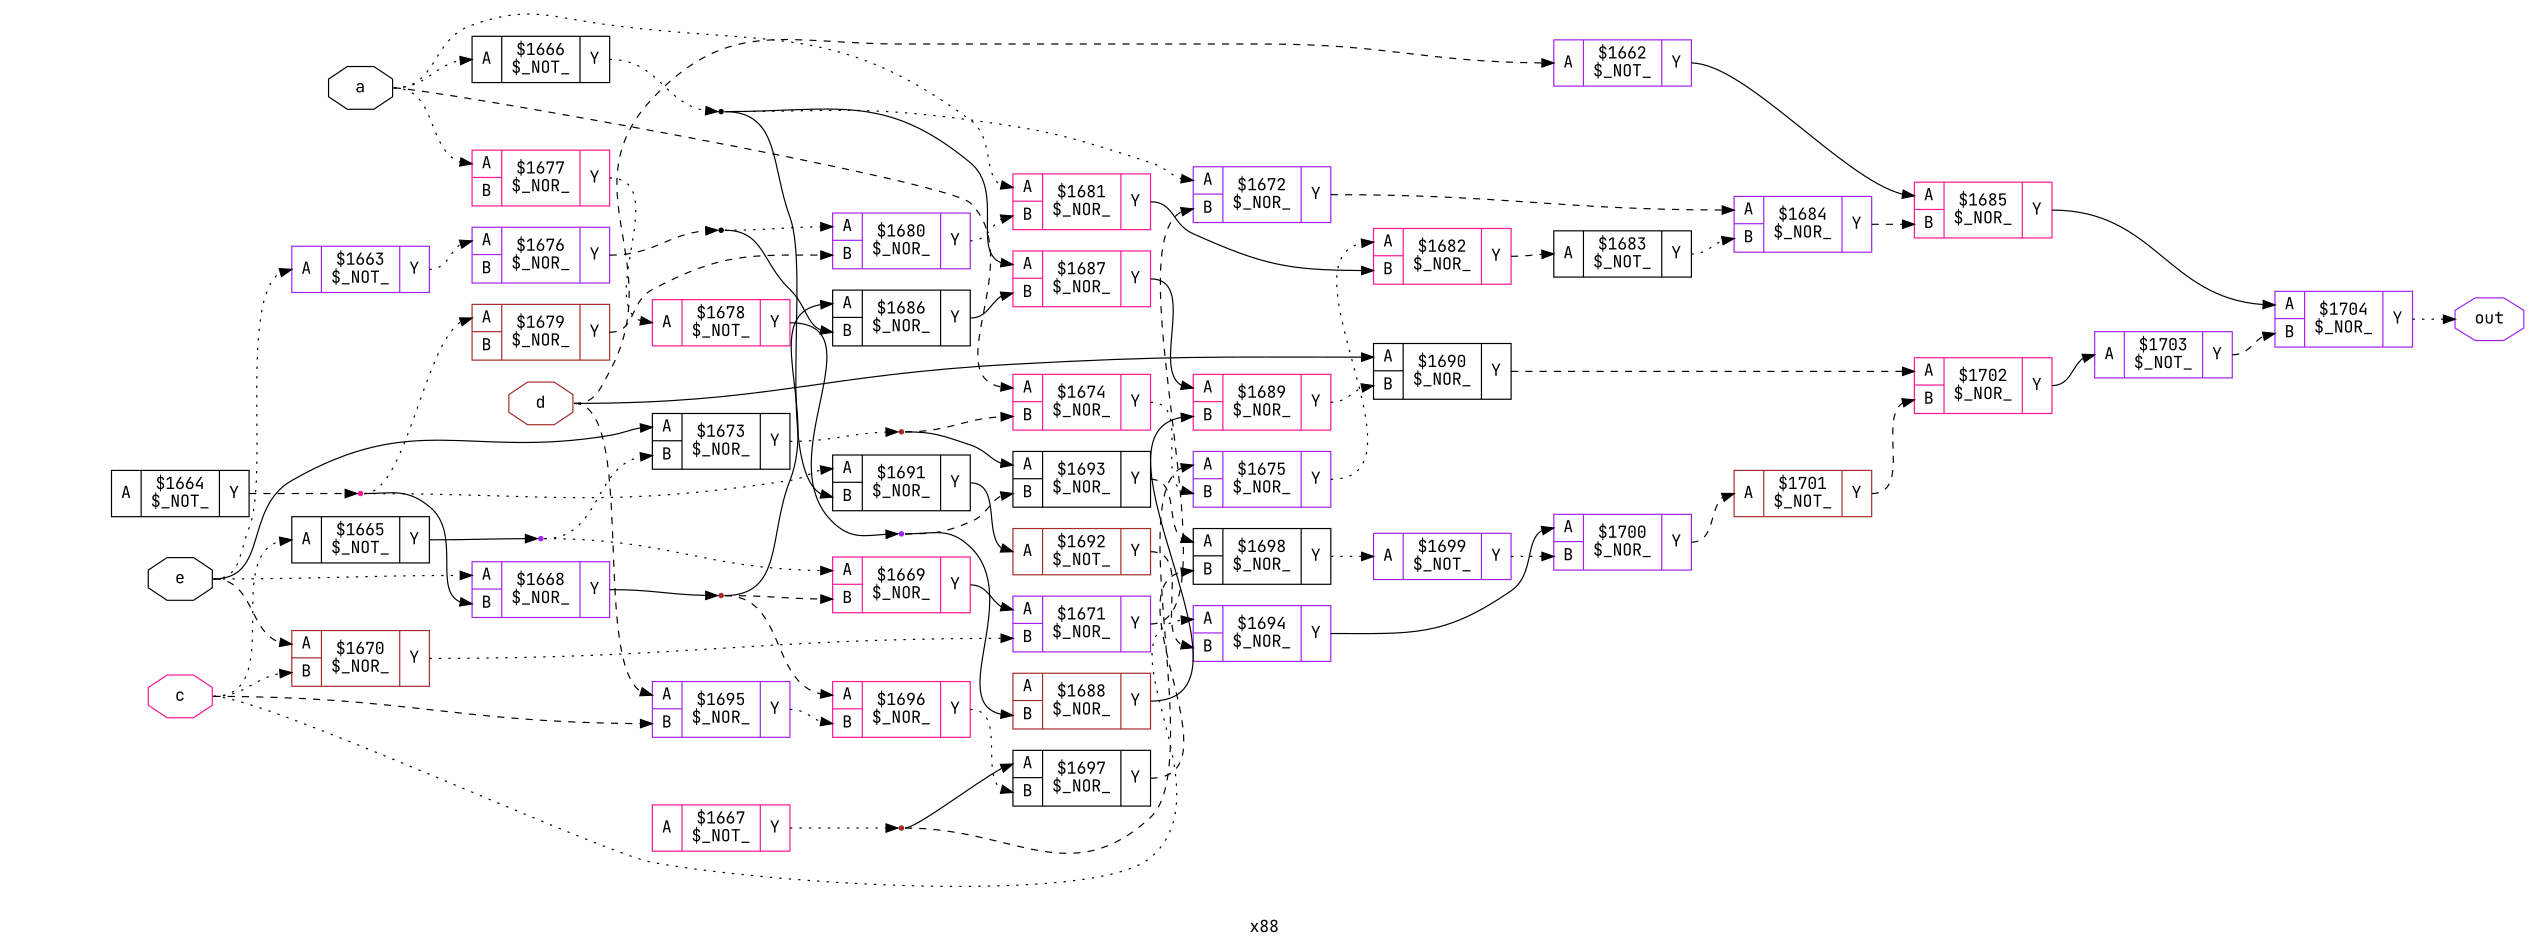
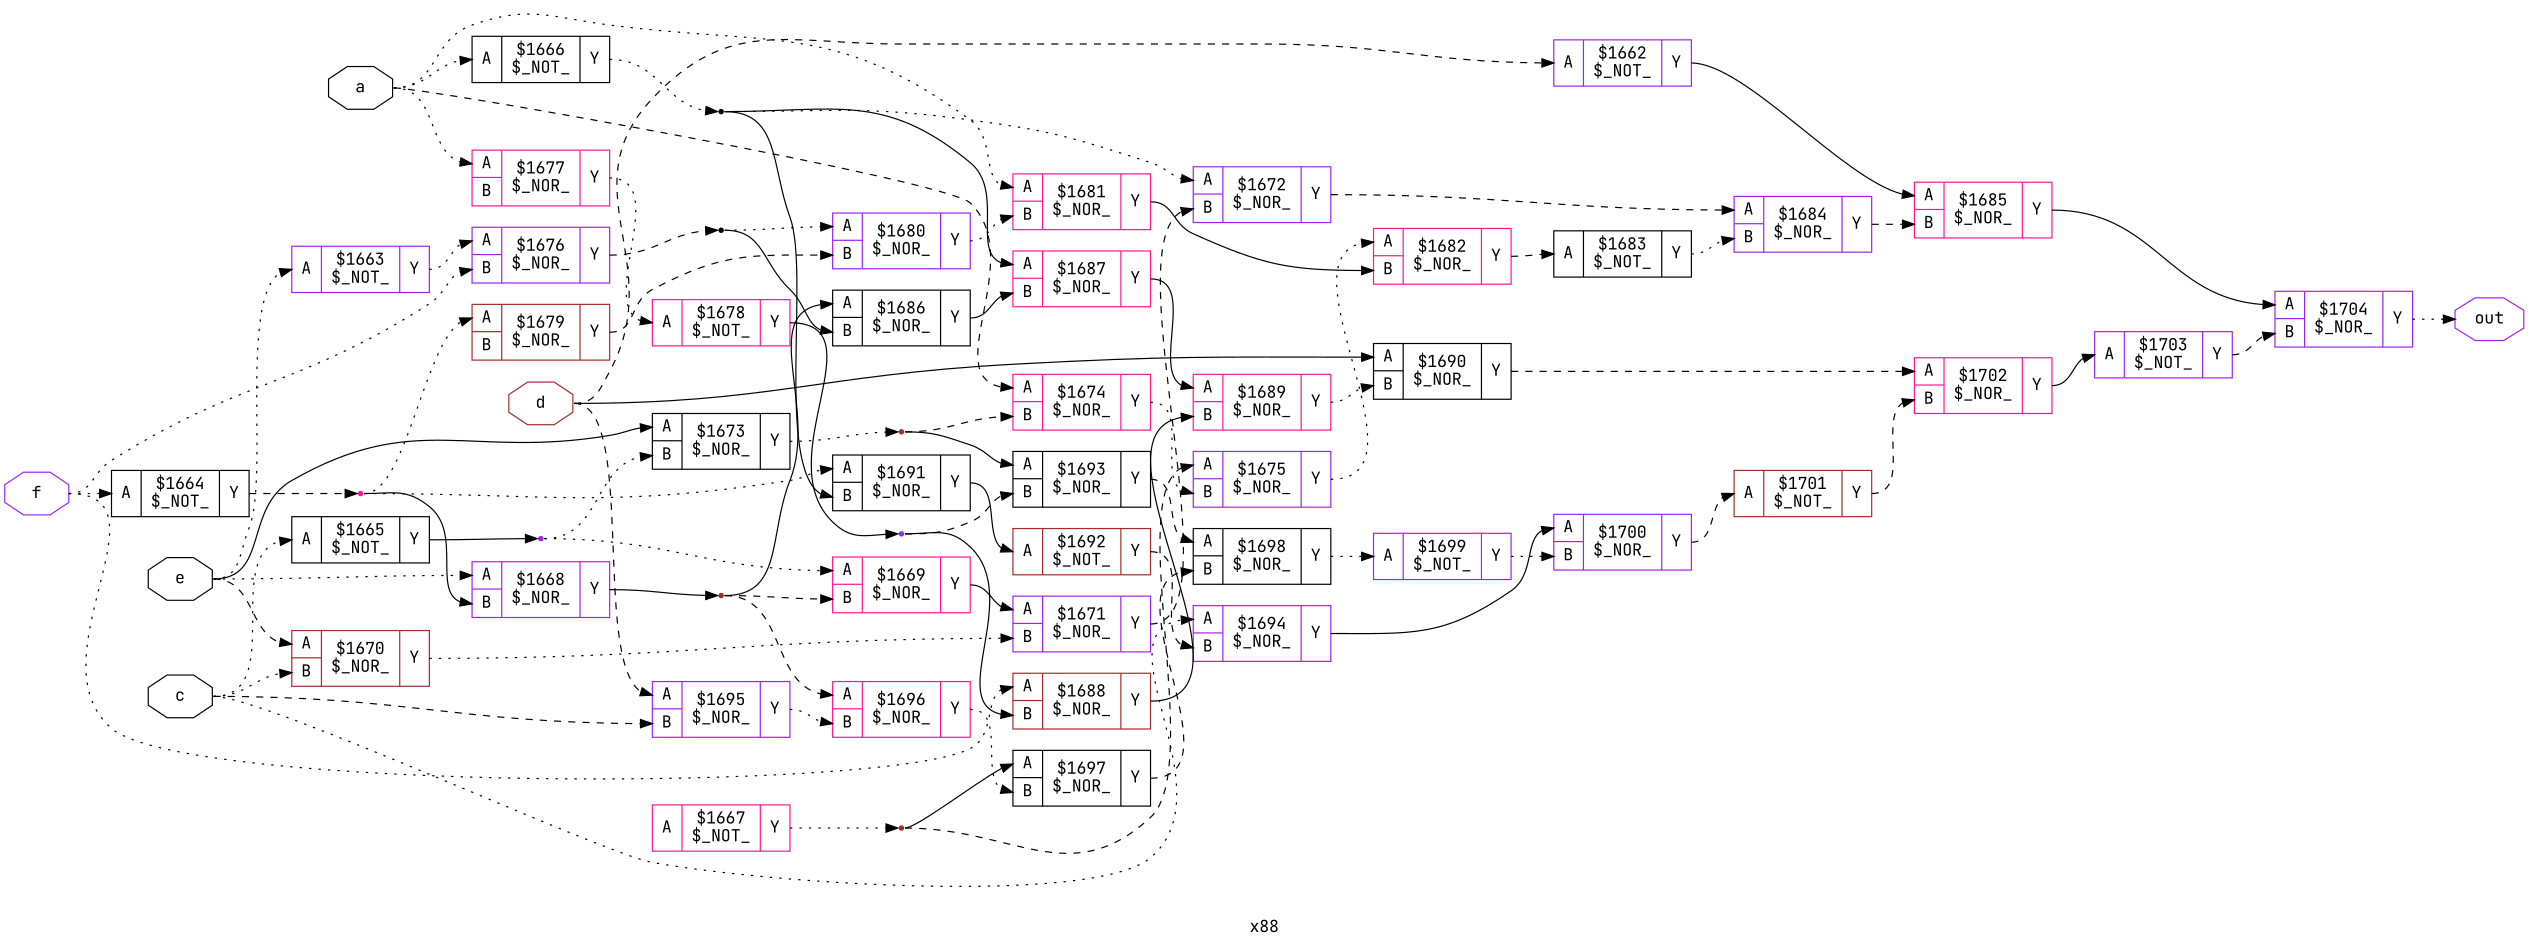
none -> (37, 494)
(180, 696) -> (180, 696)
